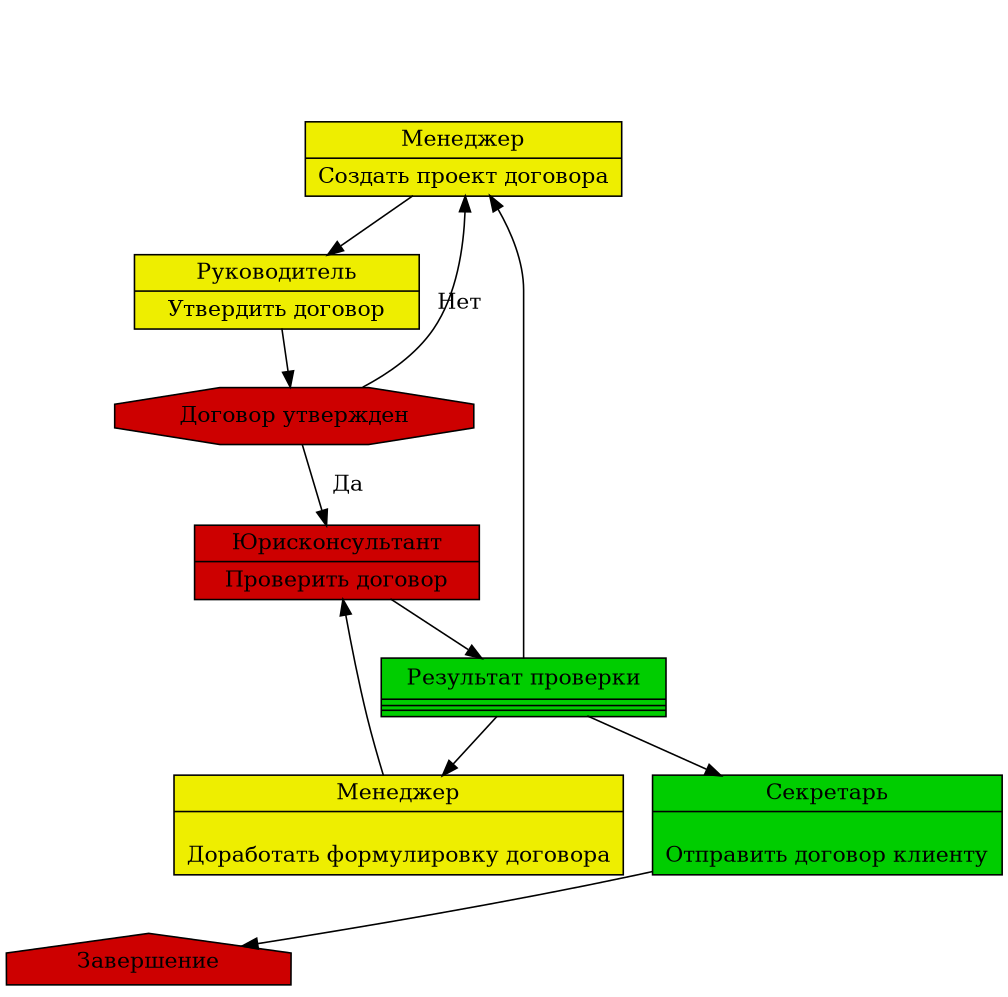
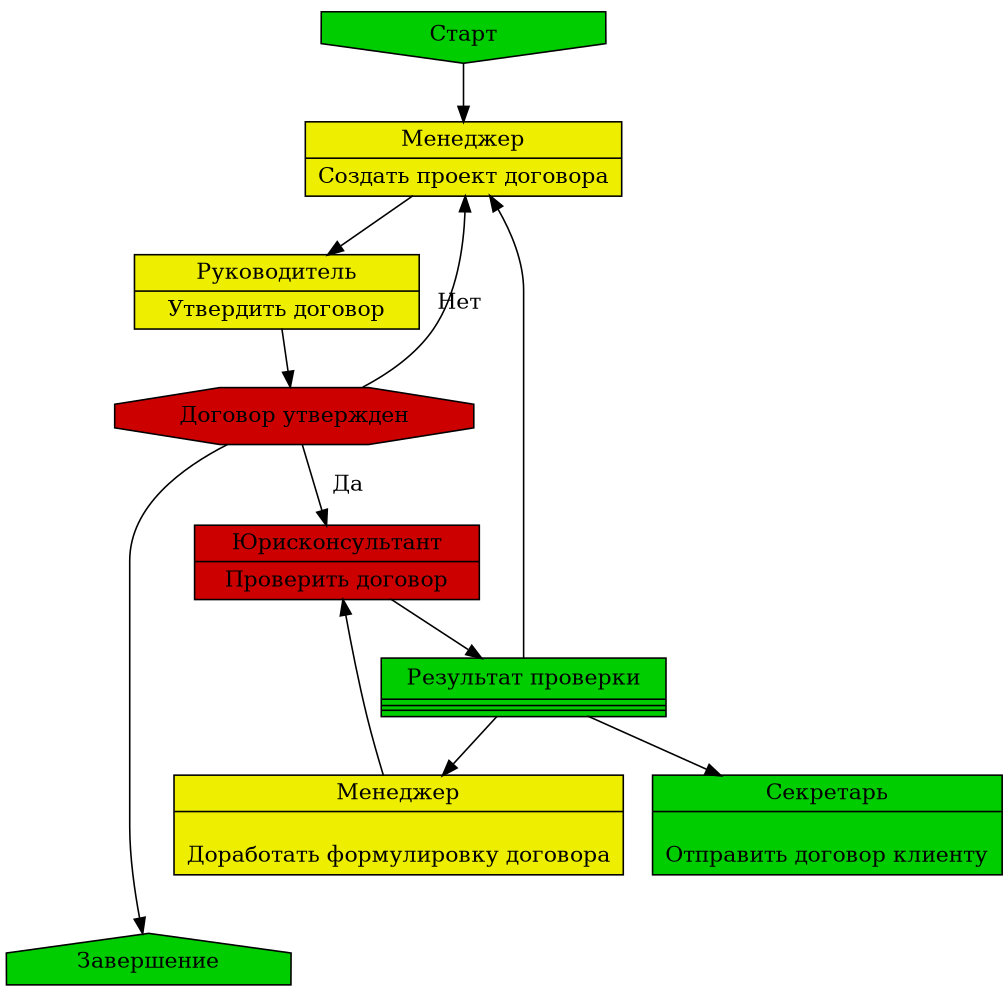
none -> (464, 35)
(456, 910) -> (130, 660)
(149, 962) -> (149, 962)
